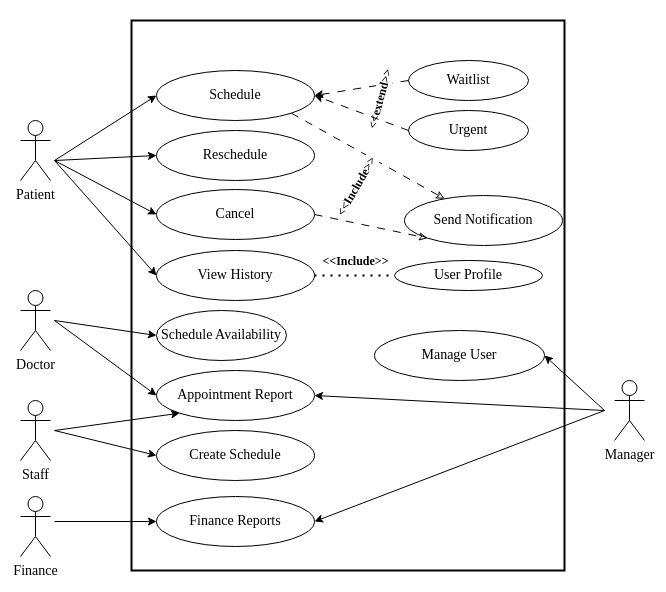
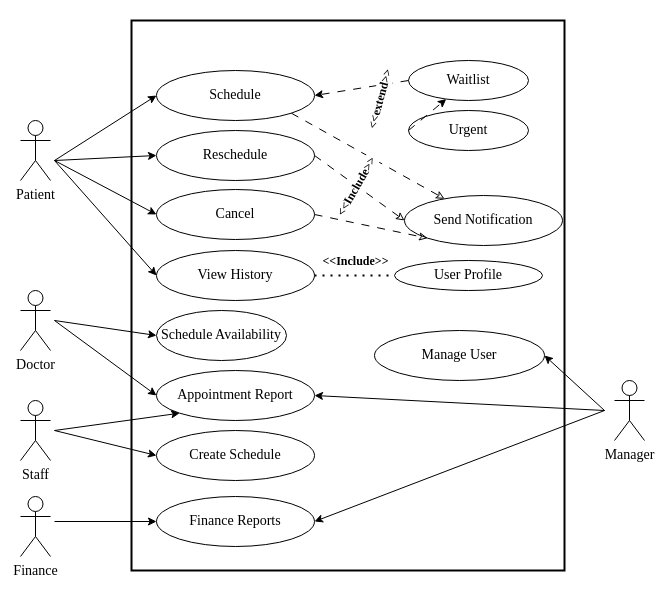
(364, 114) -> (425, 117)
none -> (382, 204)
